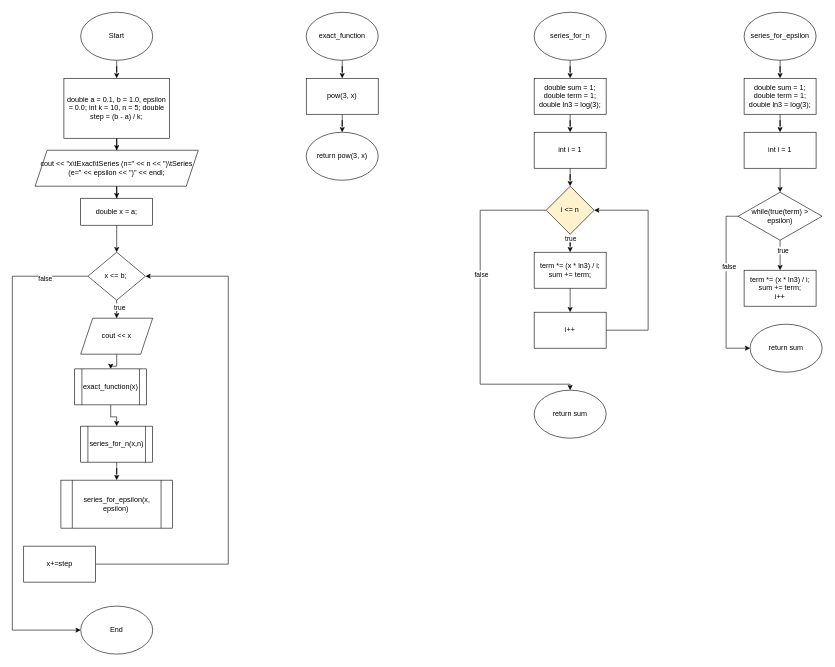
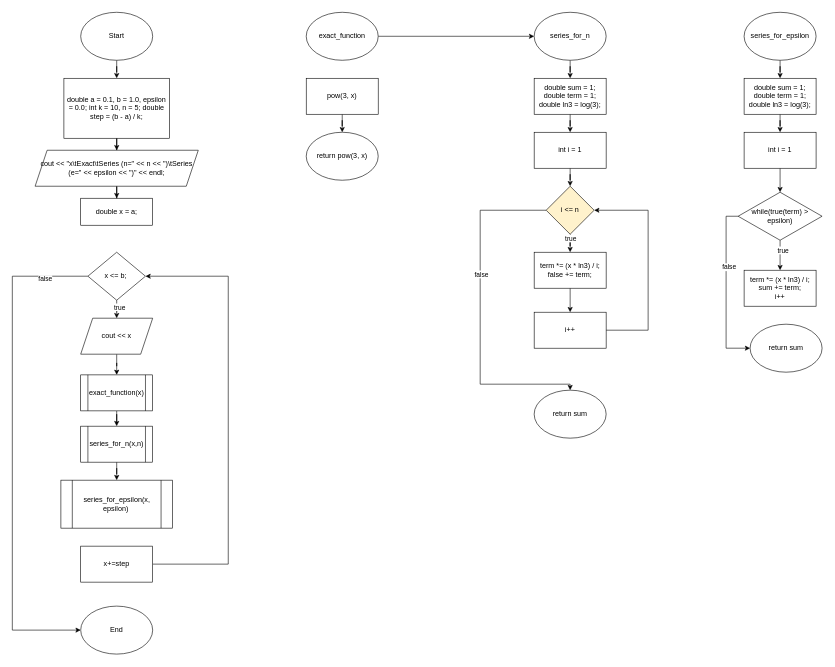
(342, 69) -> (528, 36)
(117, 246) -> none
(570, 270) -> (570, 270)
(111, 387) -> (117, 393)
(60, 564) -> (117, 564)
